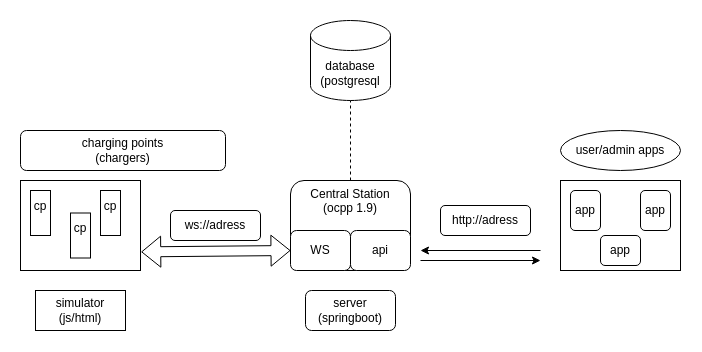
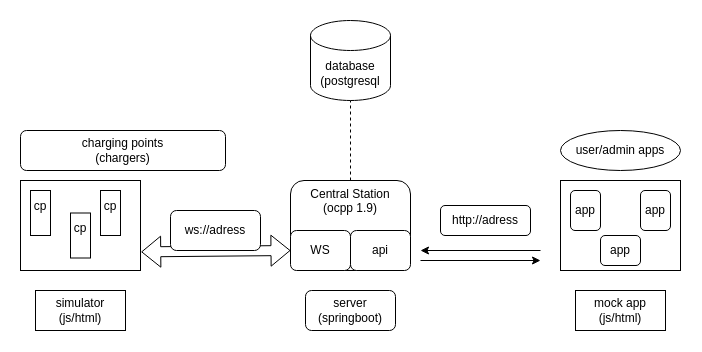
(216, 226) -> (216, 231)
none -> (621, 311)
